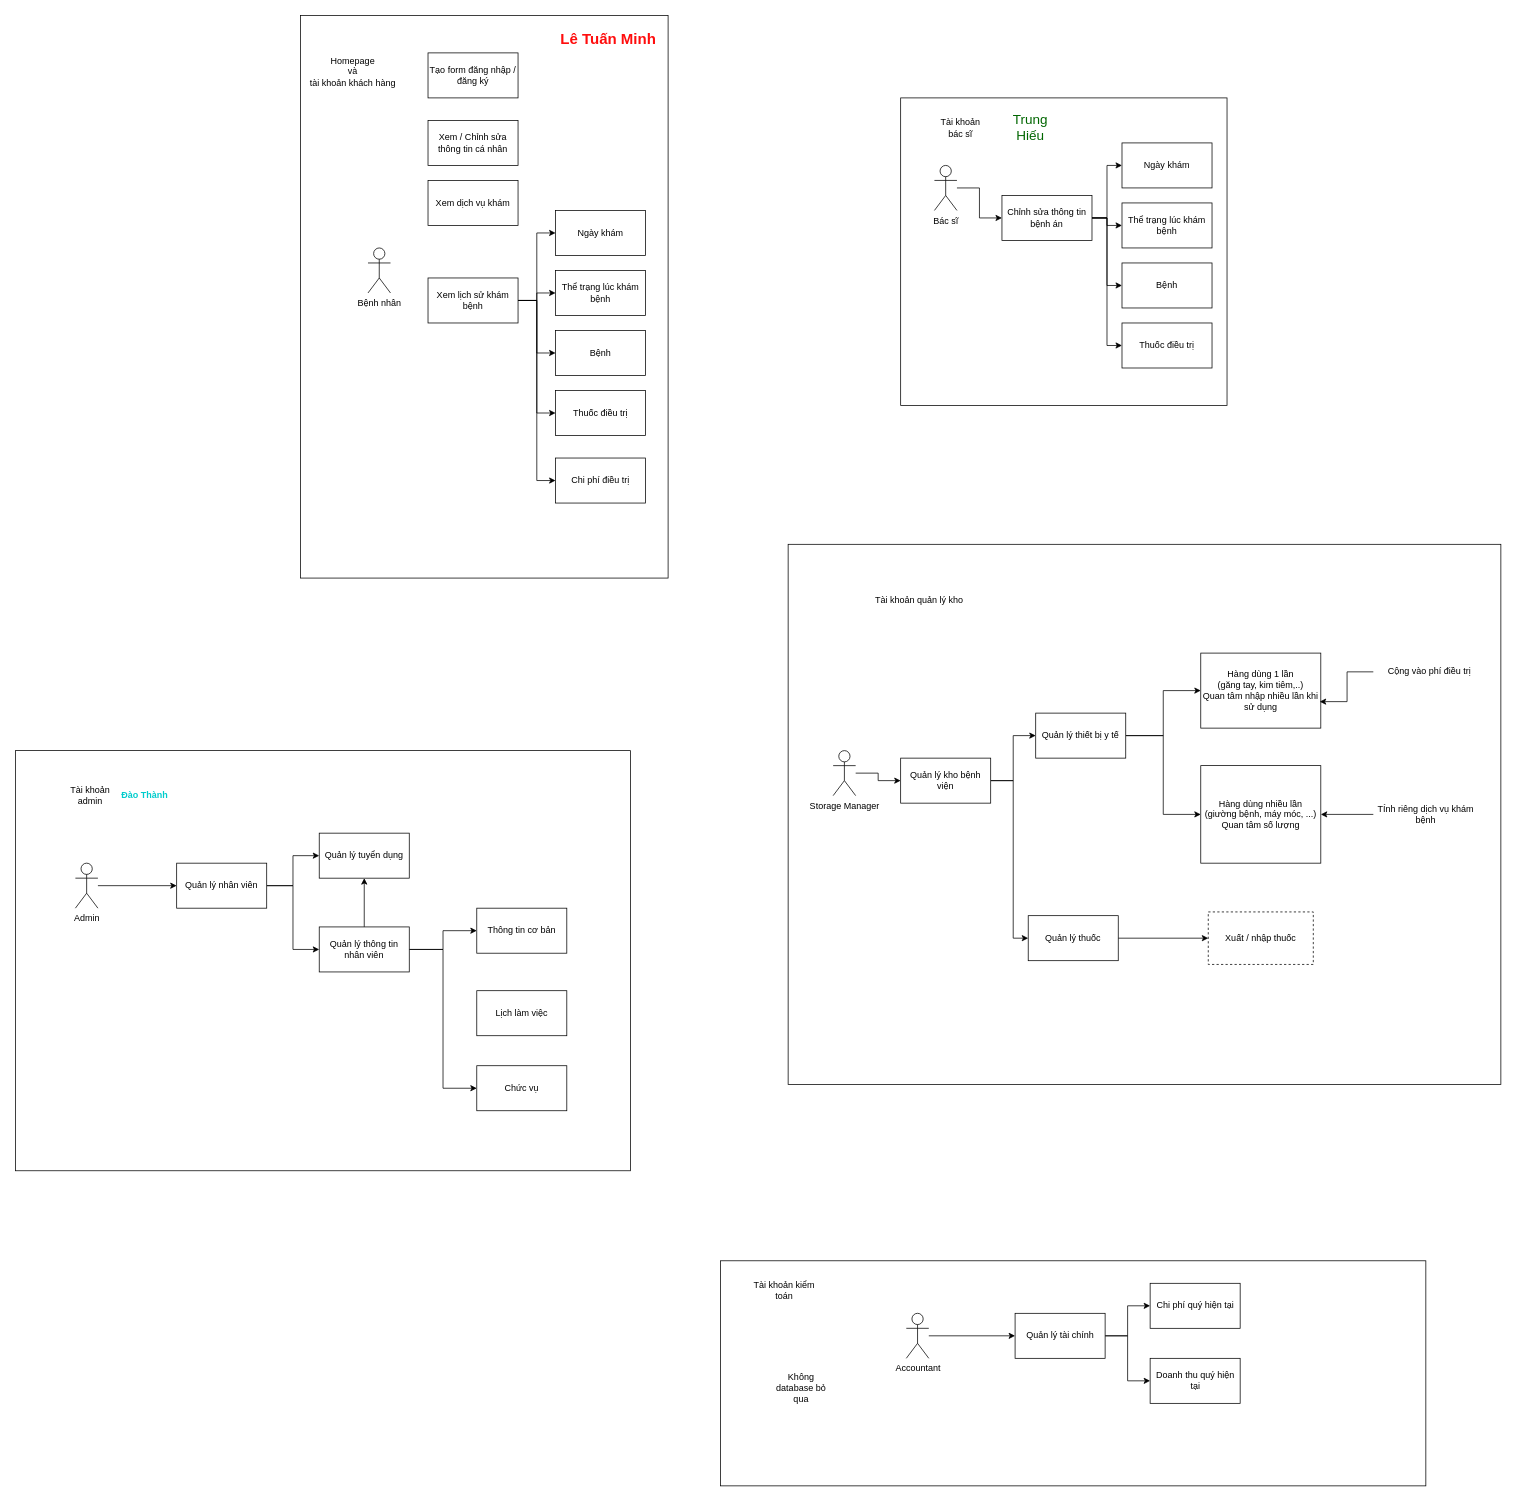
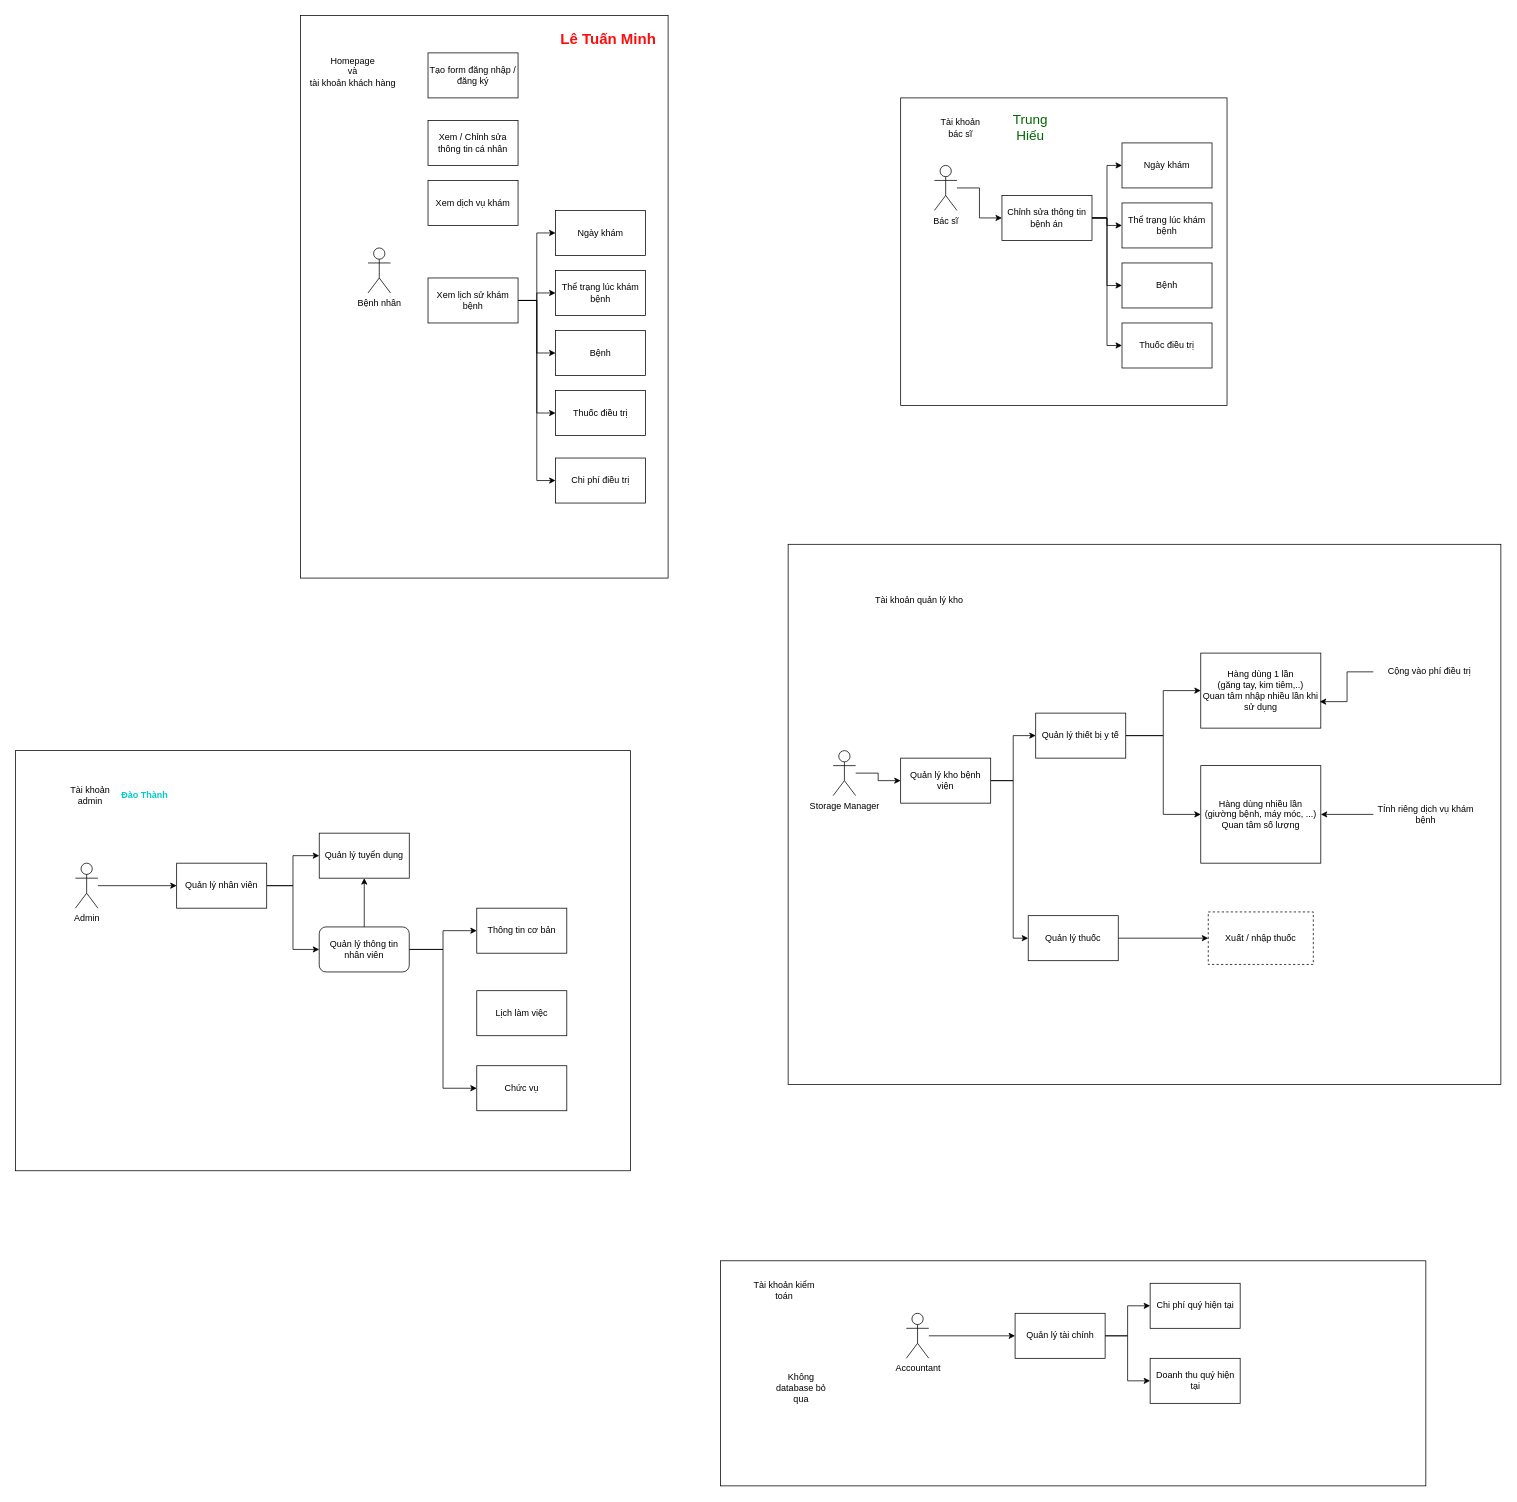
(364, 949) -> (364, 949)
